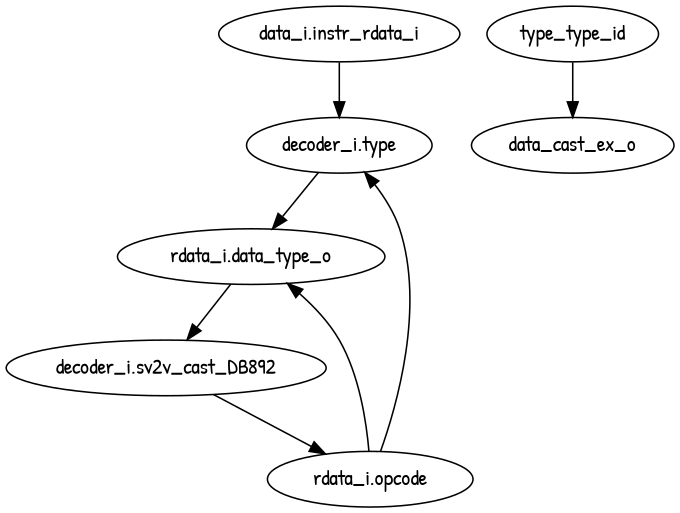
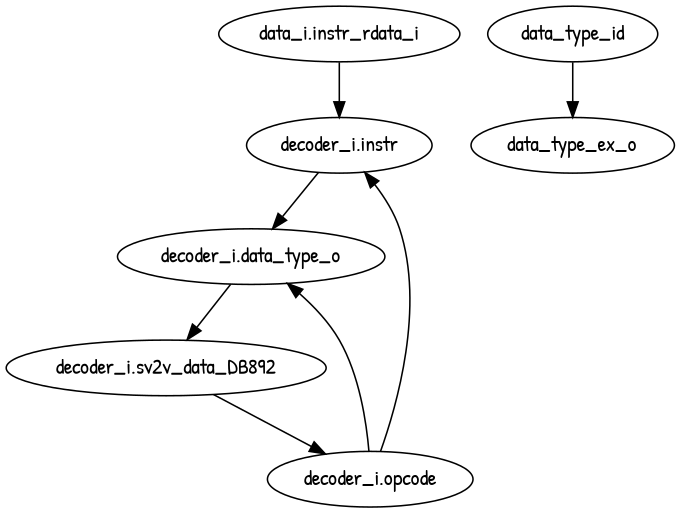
(573, 34) -> (573, 34)
(339, 145) -> (339, 145)
(573, 145) -> (573, 145)
(251, 257) -> (251, 257)
(166, 368) -> (166, 368)
(370, 479) -> (370, 479)
